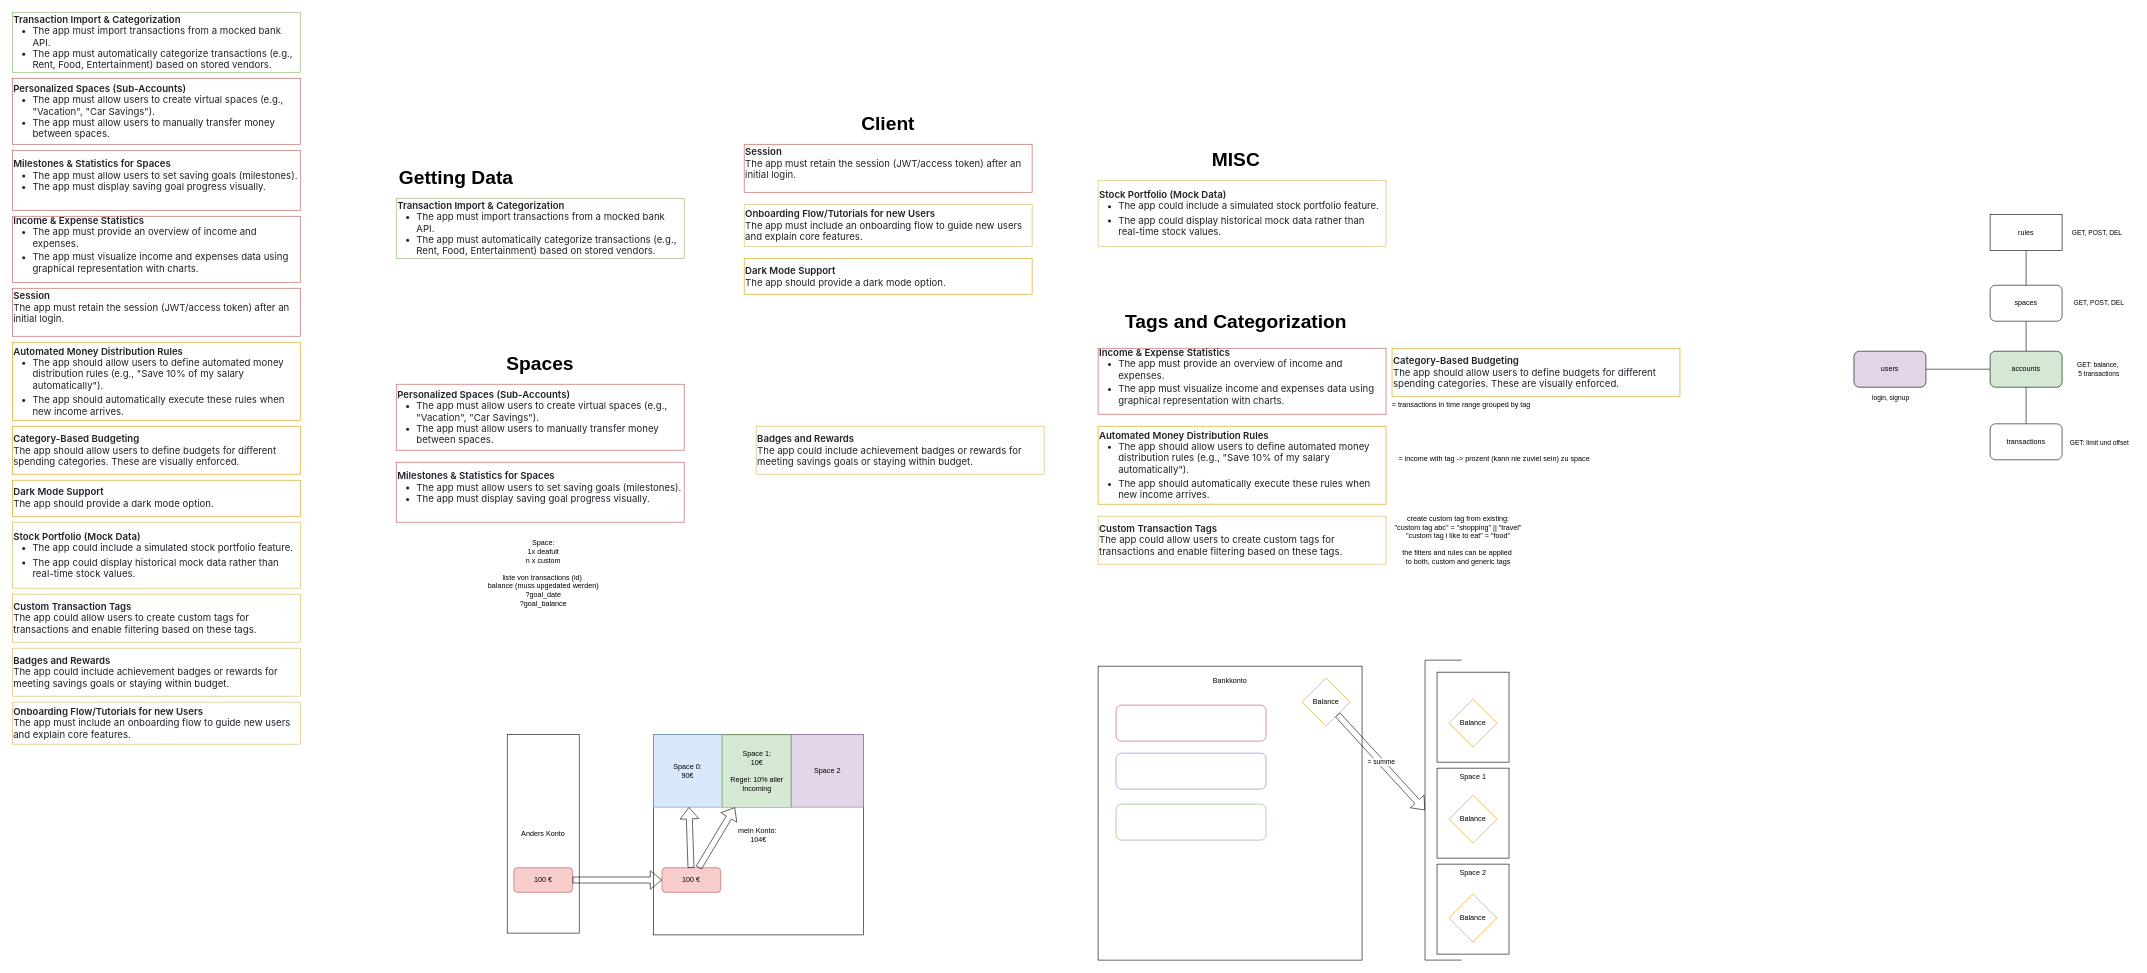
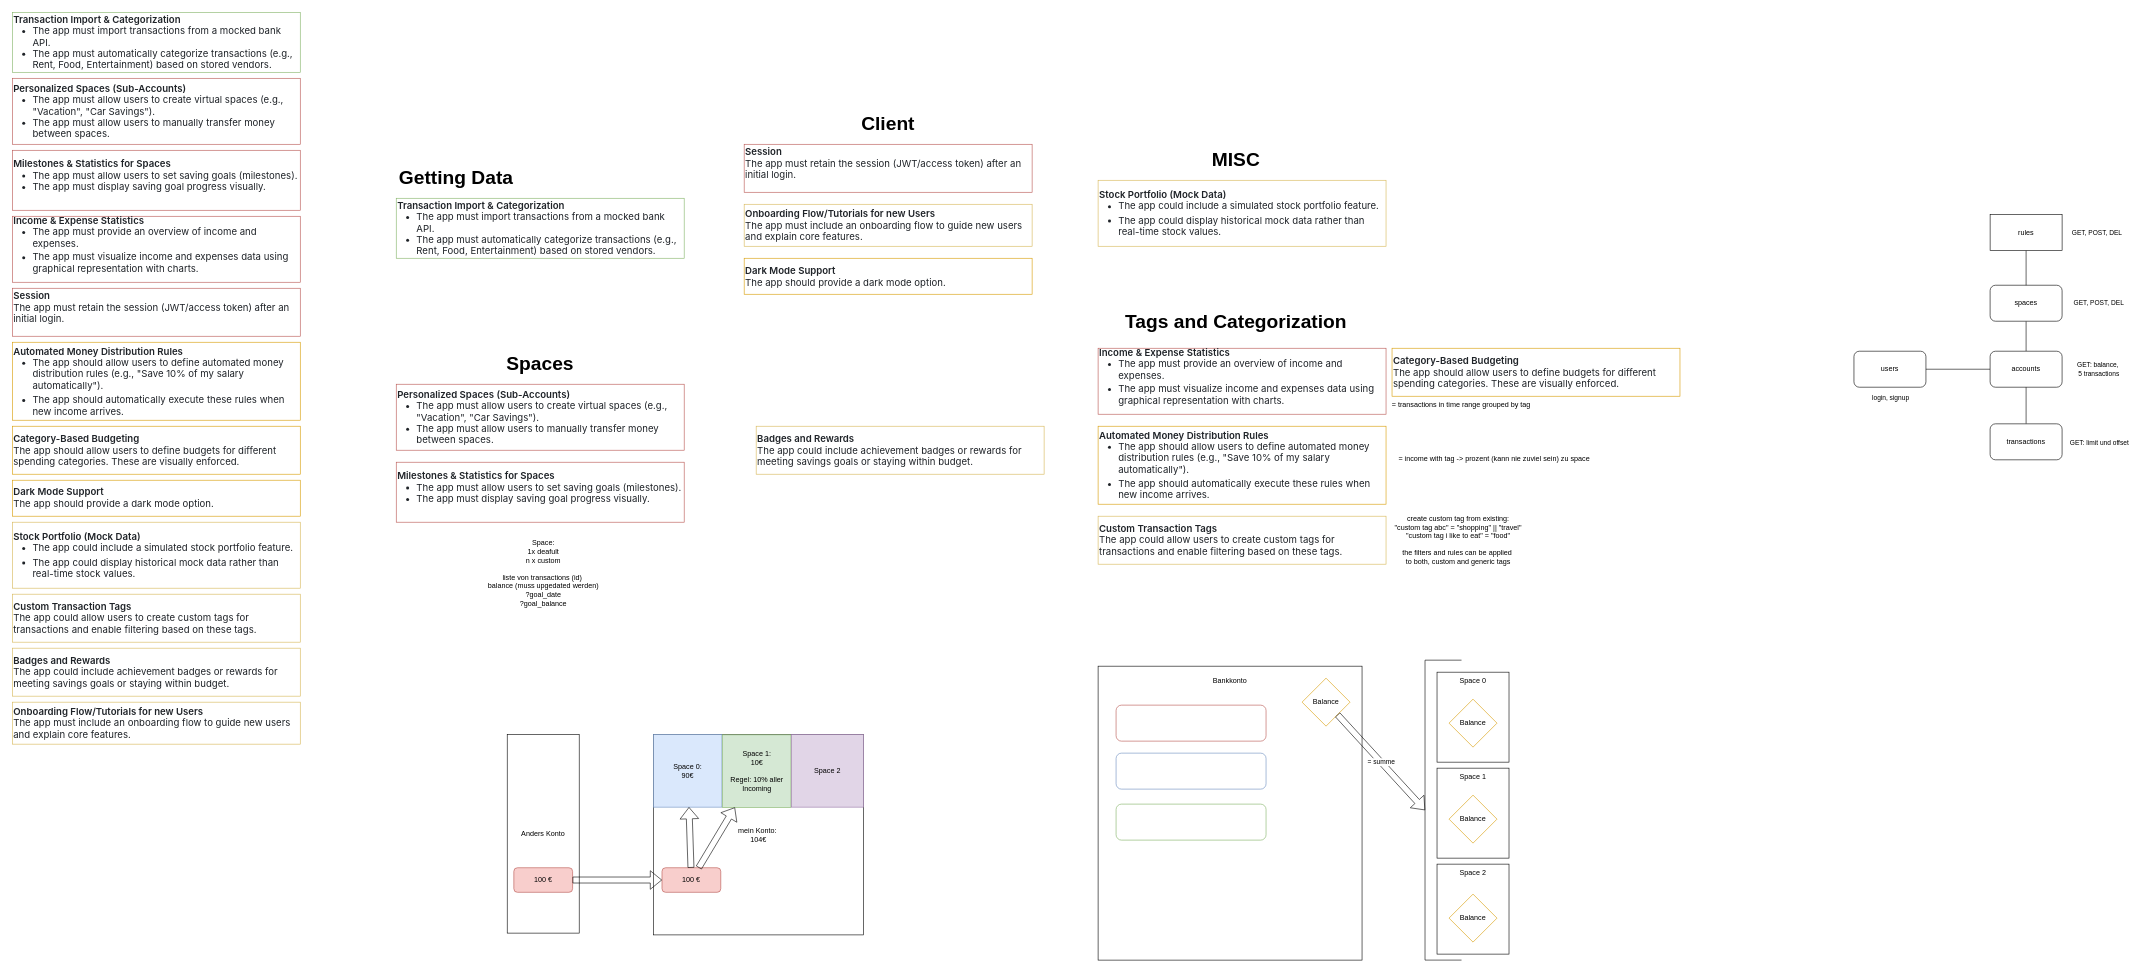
(1890, 369) -> (1890, 369)
(2027, 369) -> (2027, 369)
none -> (1473, 681)
